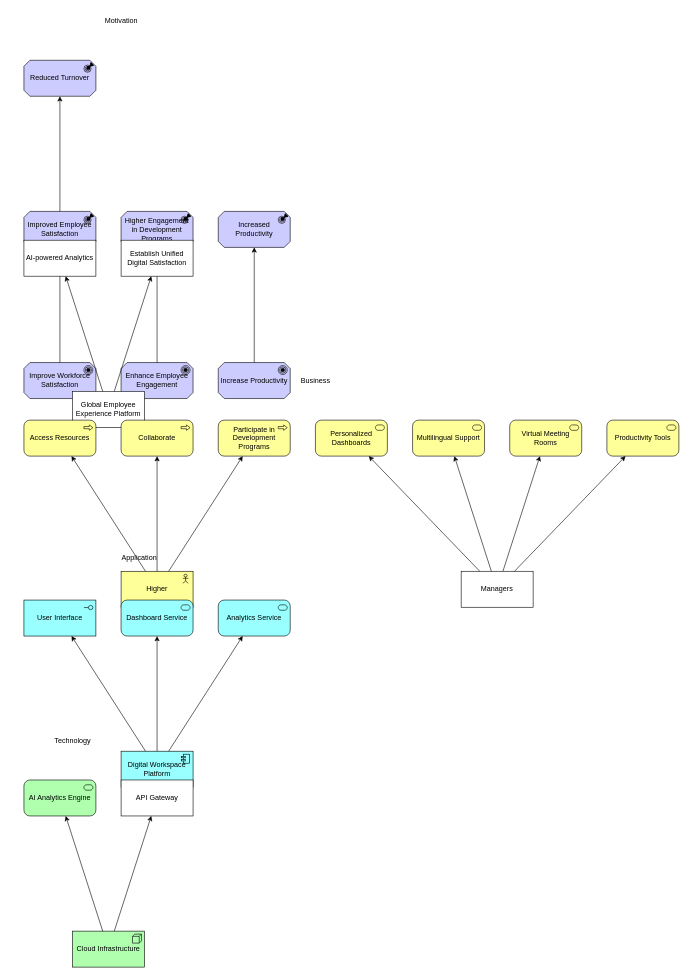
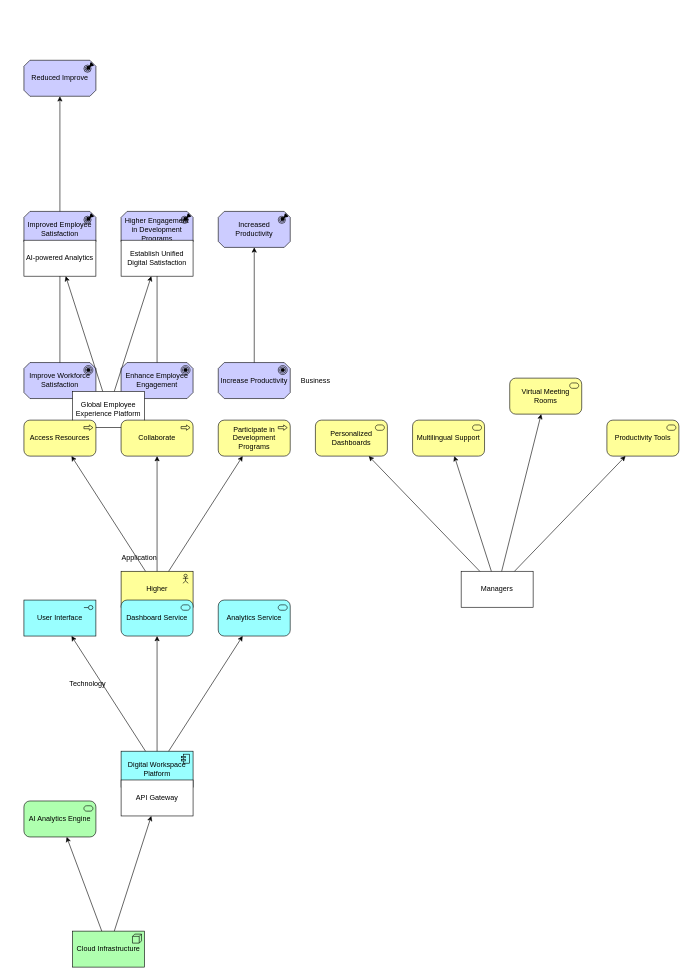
(121, 21) -> none
(60, 78) -> (60, 78)
(546, 438) -> (546, 396)
(72, 741) -> (87, 684)
(60, 798) -> (60, 819)
